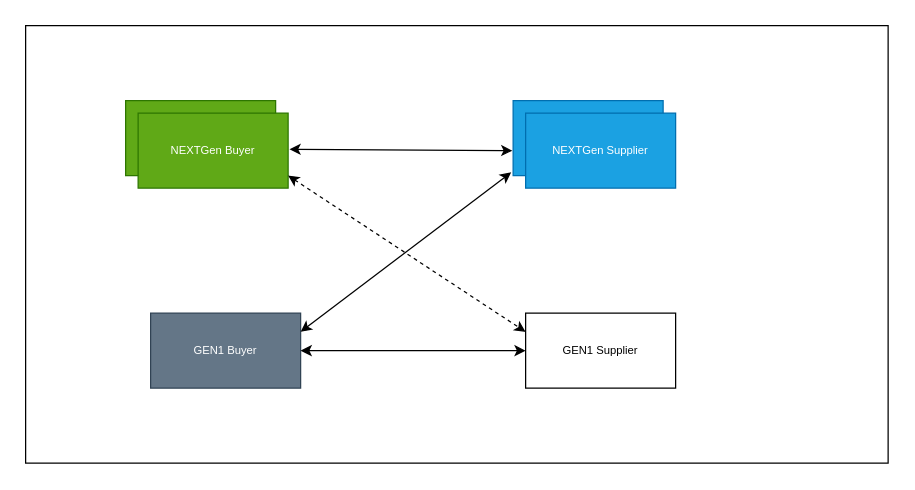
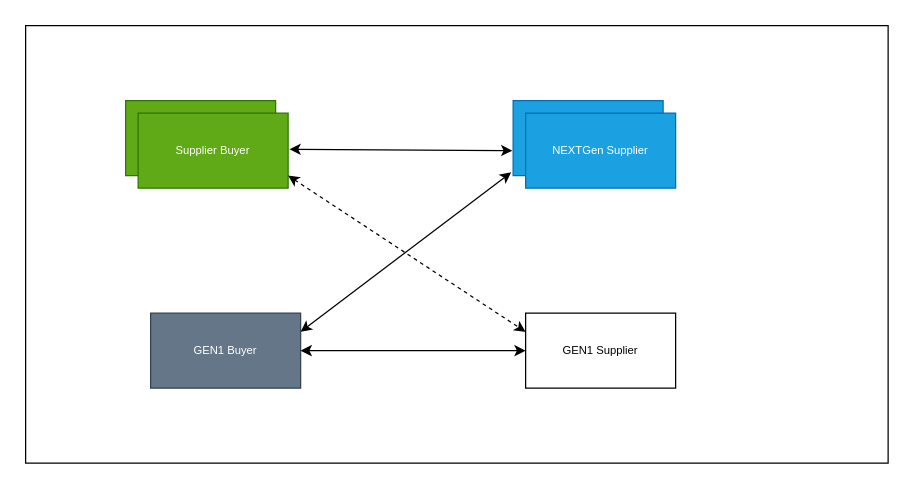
(213, 151) -> (213, 151)
